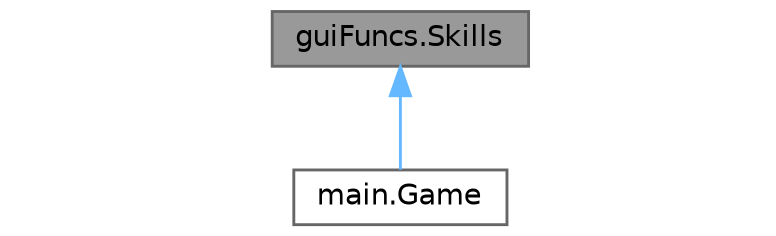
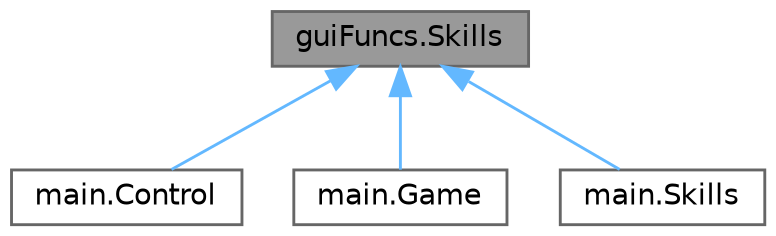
none -> (127, 197)
none -> (663, 197)
